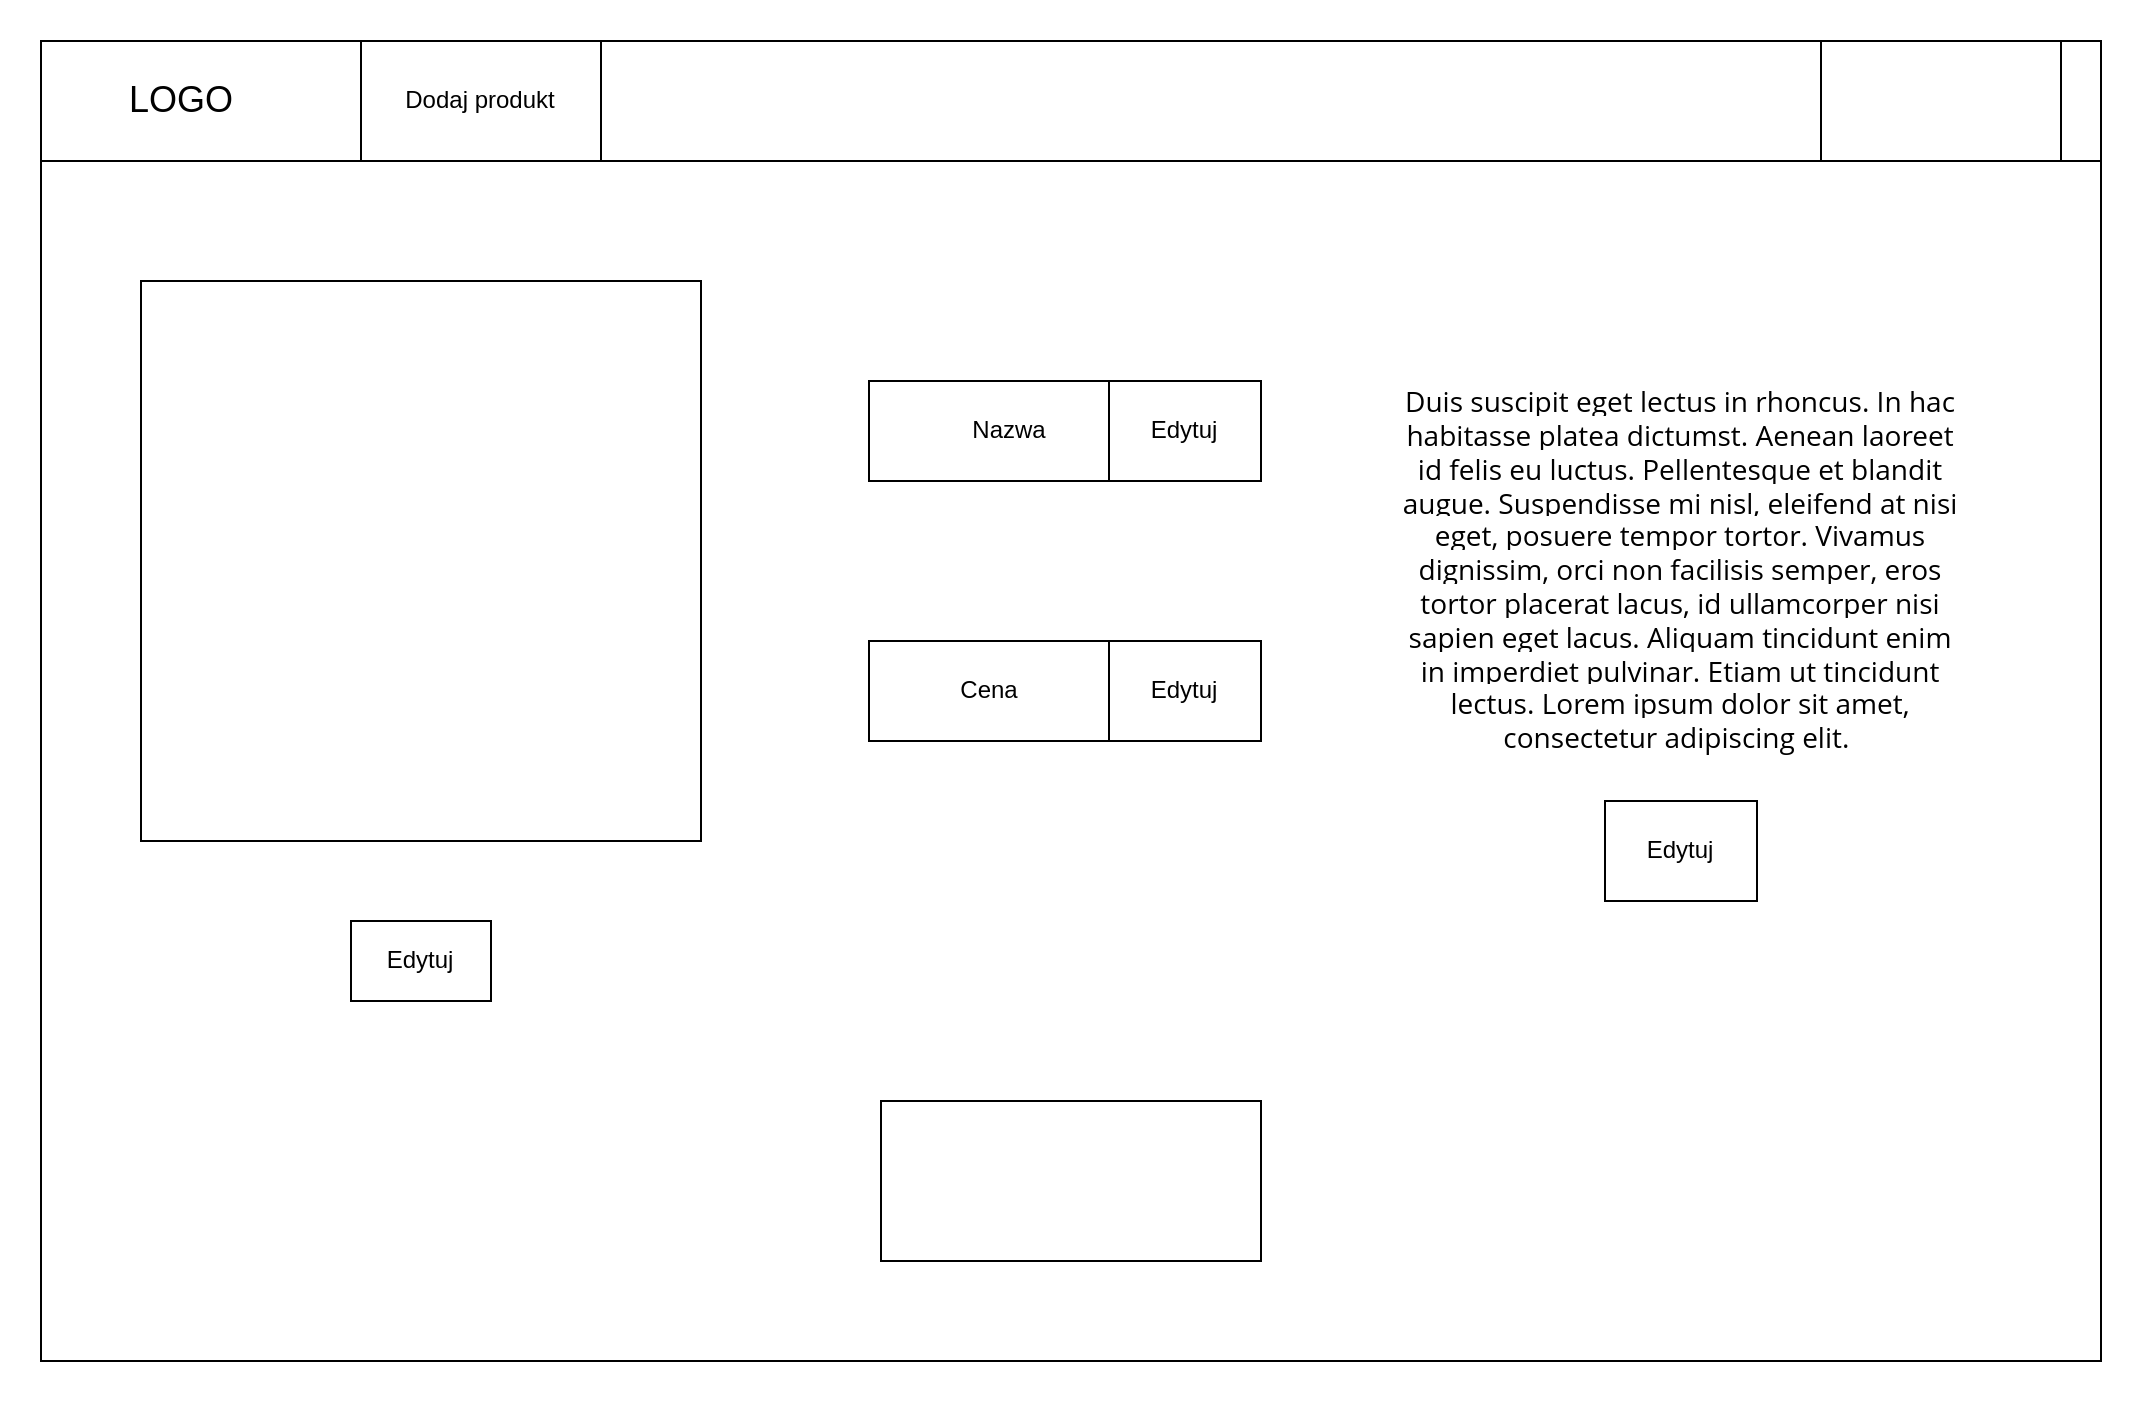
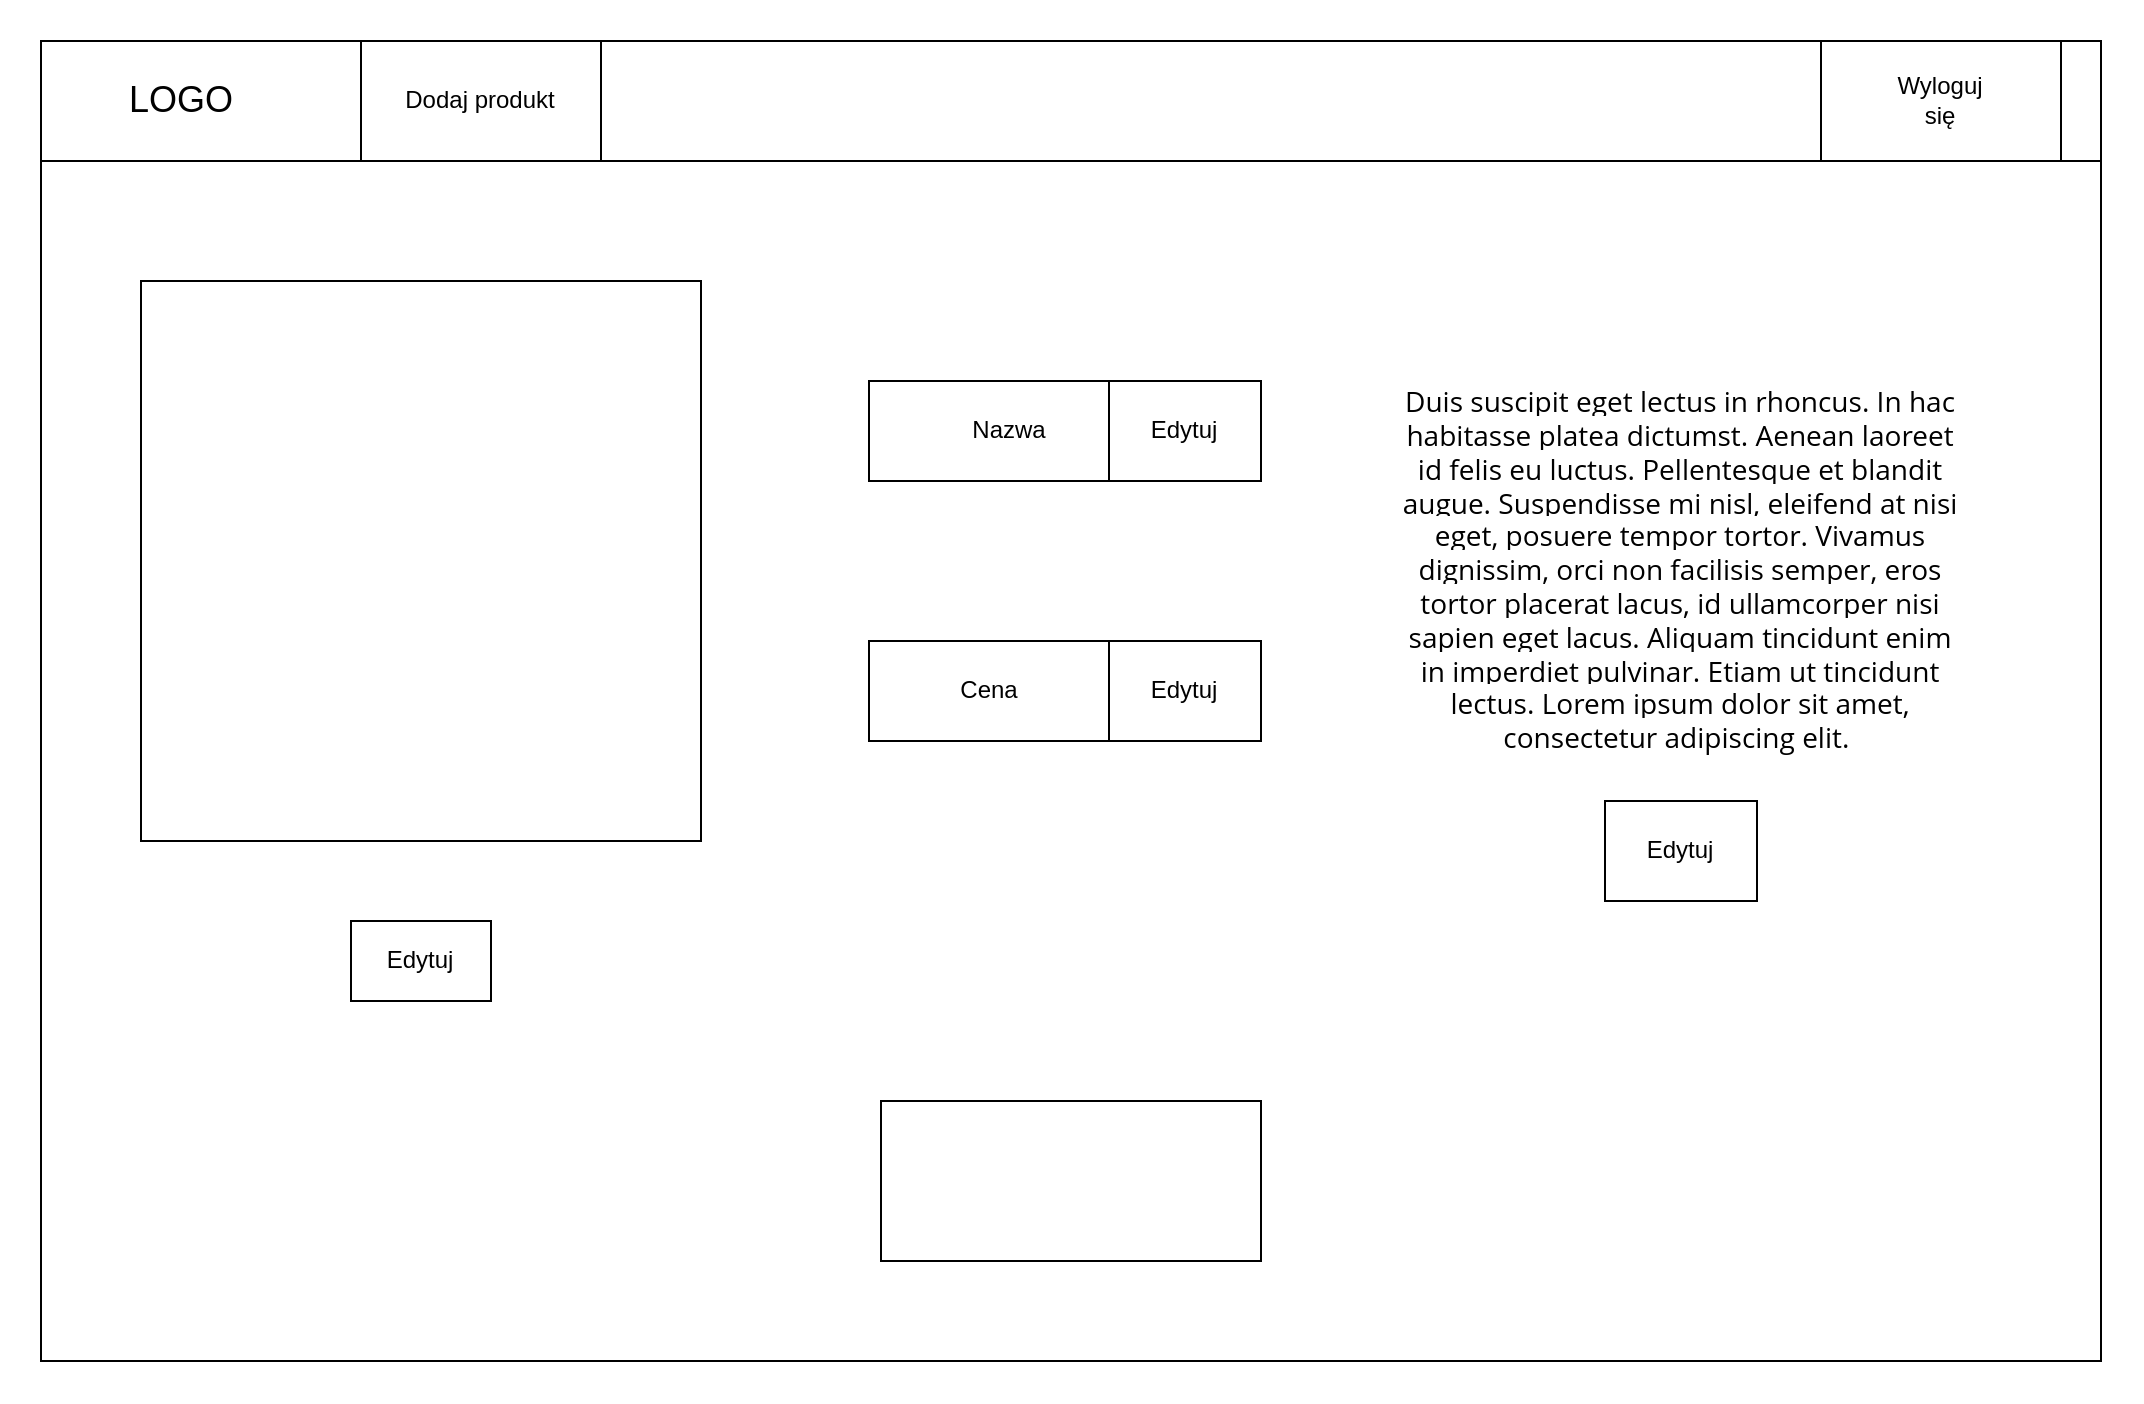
none -> (1941, 101)
